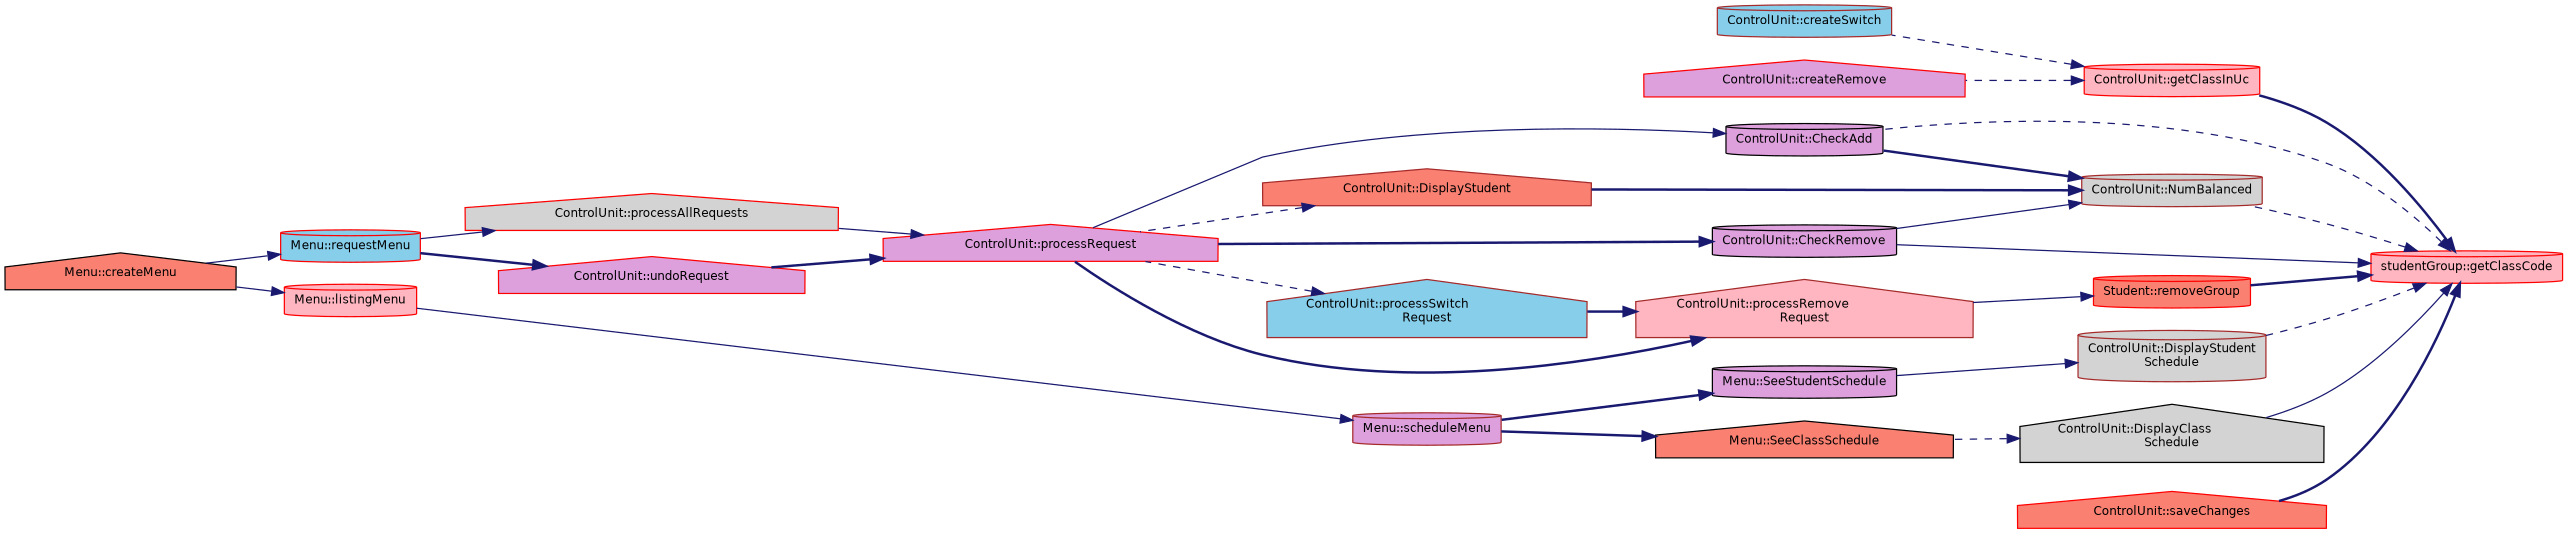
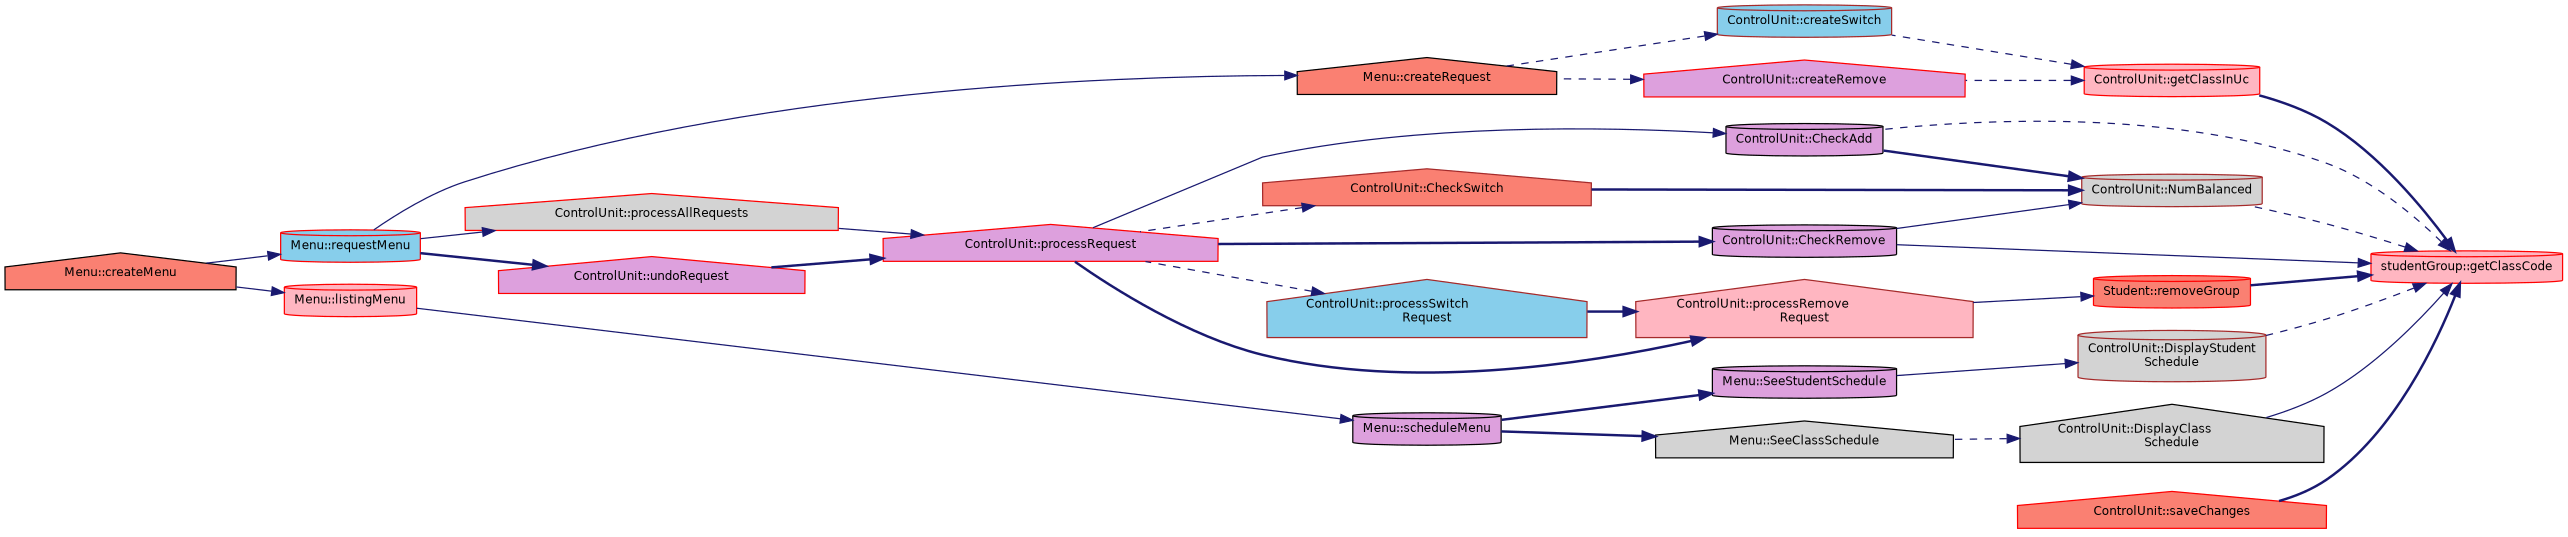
none -> (1427, 78)
(1427, 189) -> (1427, 189)
(1427, 429) -> (1427, 429)
(1804, 441) -> (1804, 441)
